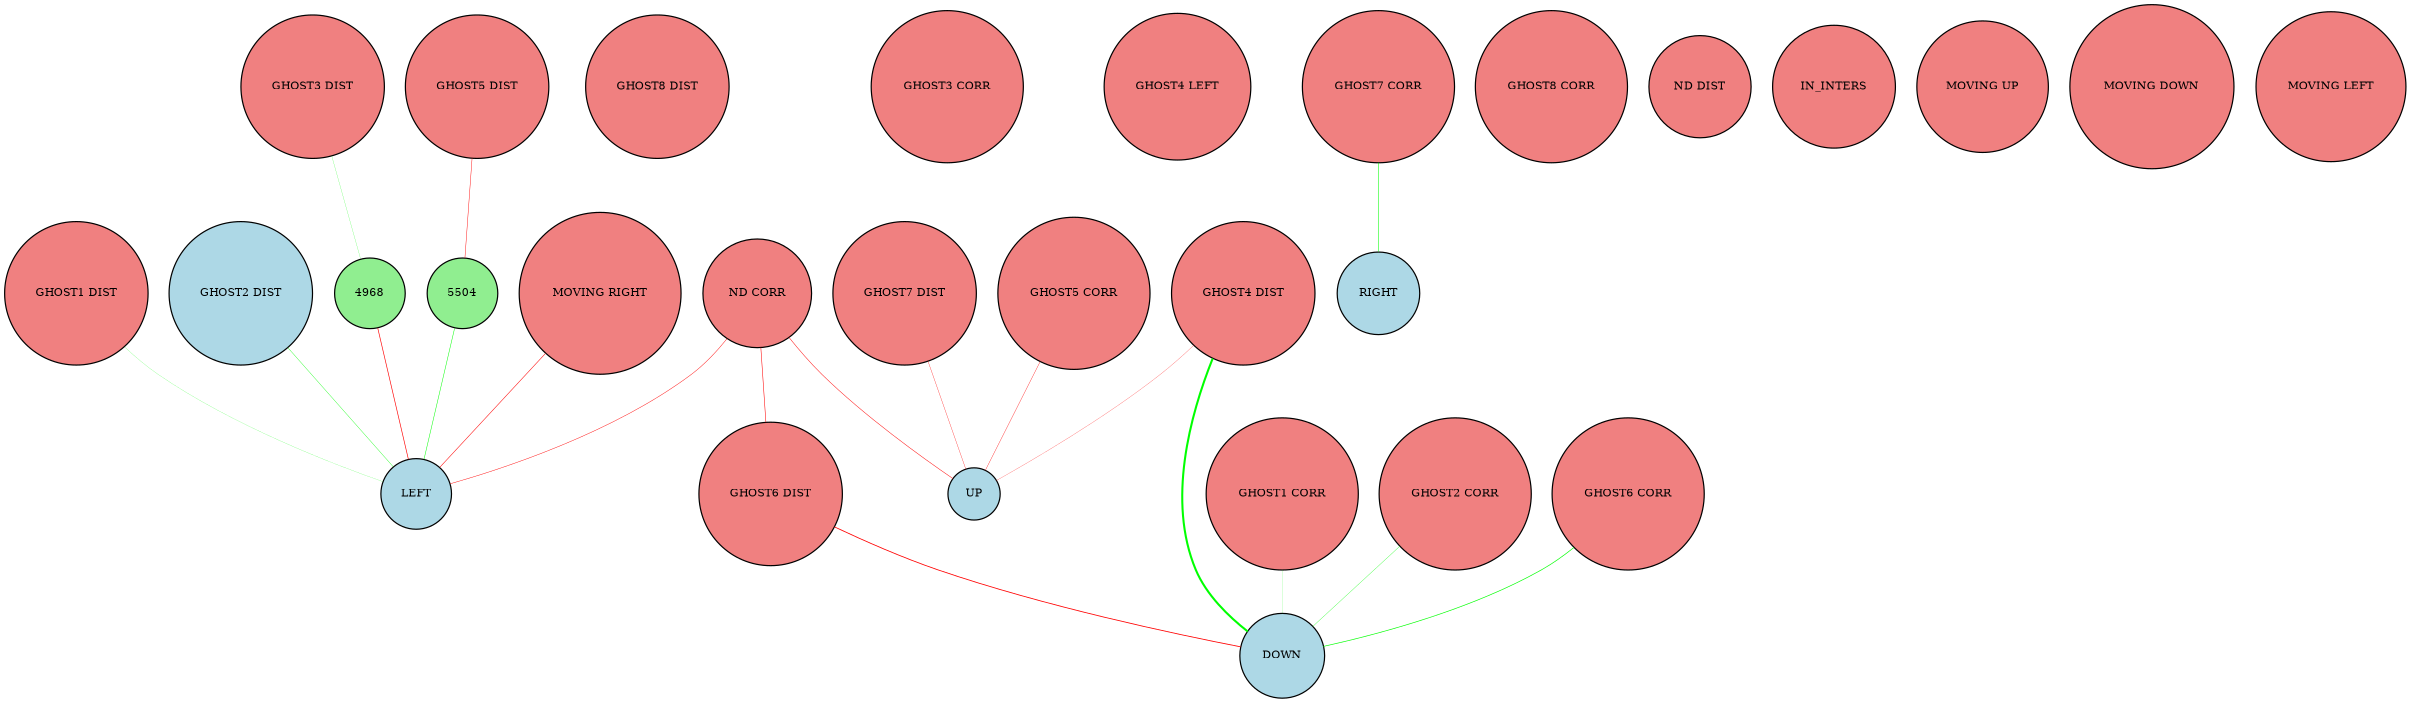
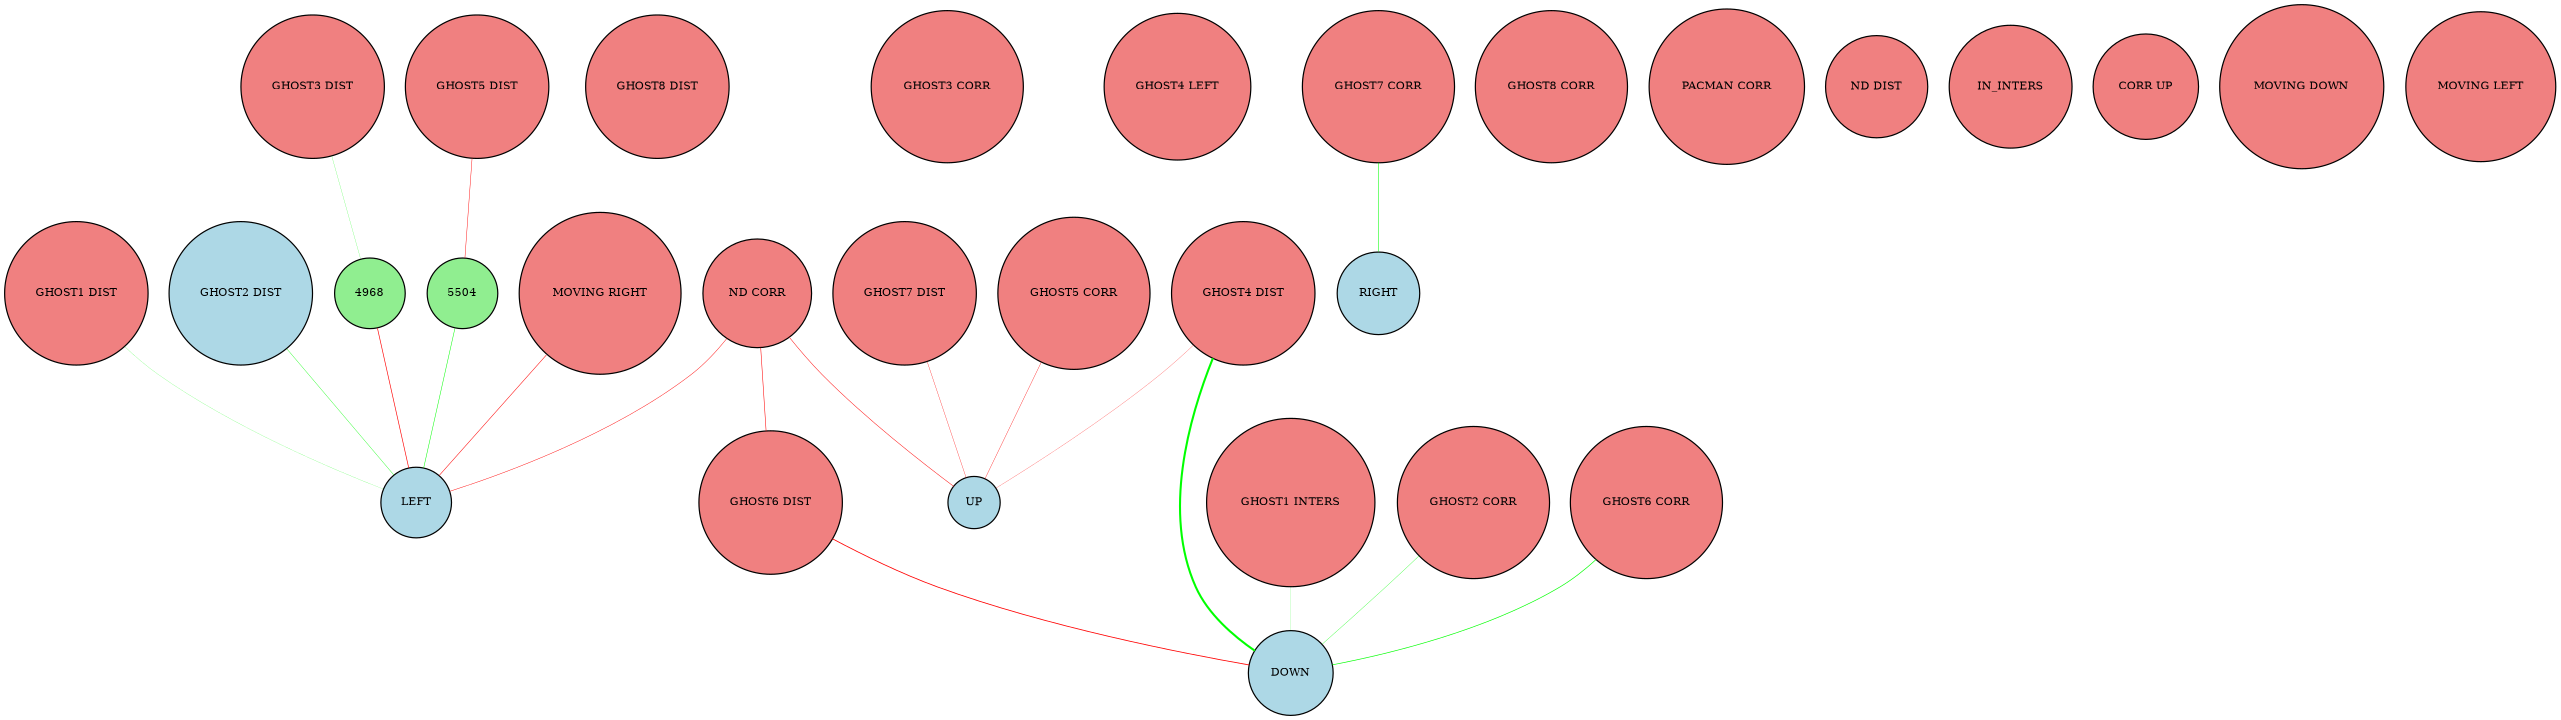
none -> (1727, 87)
(1983, 87) -> (2146, 87)
(1282, 494) -> (1291, 503)
